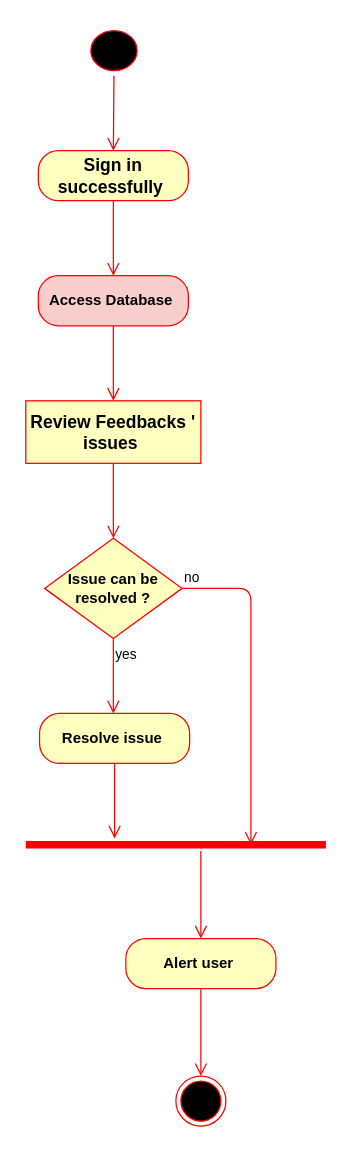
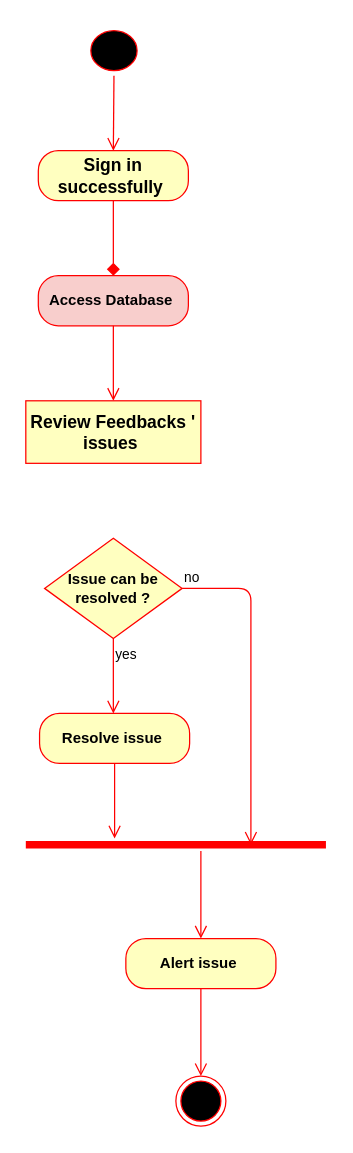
(113, 267) -> (113, 262)
(113, 499) -> none
(201, 963) -> (201, 963)
